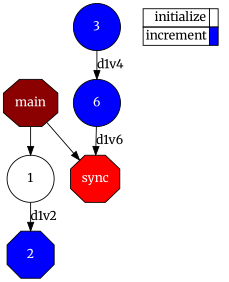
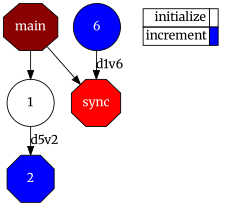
(97, 27) -> none
(44, 217) -> (45, 141)
